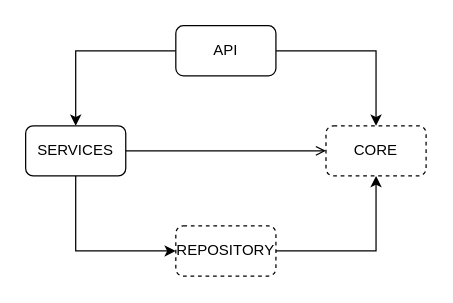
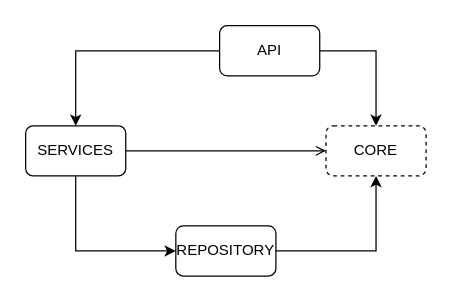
(226, 51) -> (269, 51)
(226, 251) -> (226, 251)
